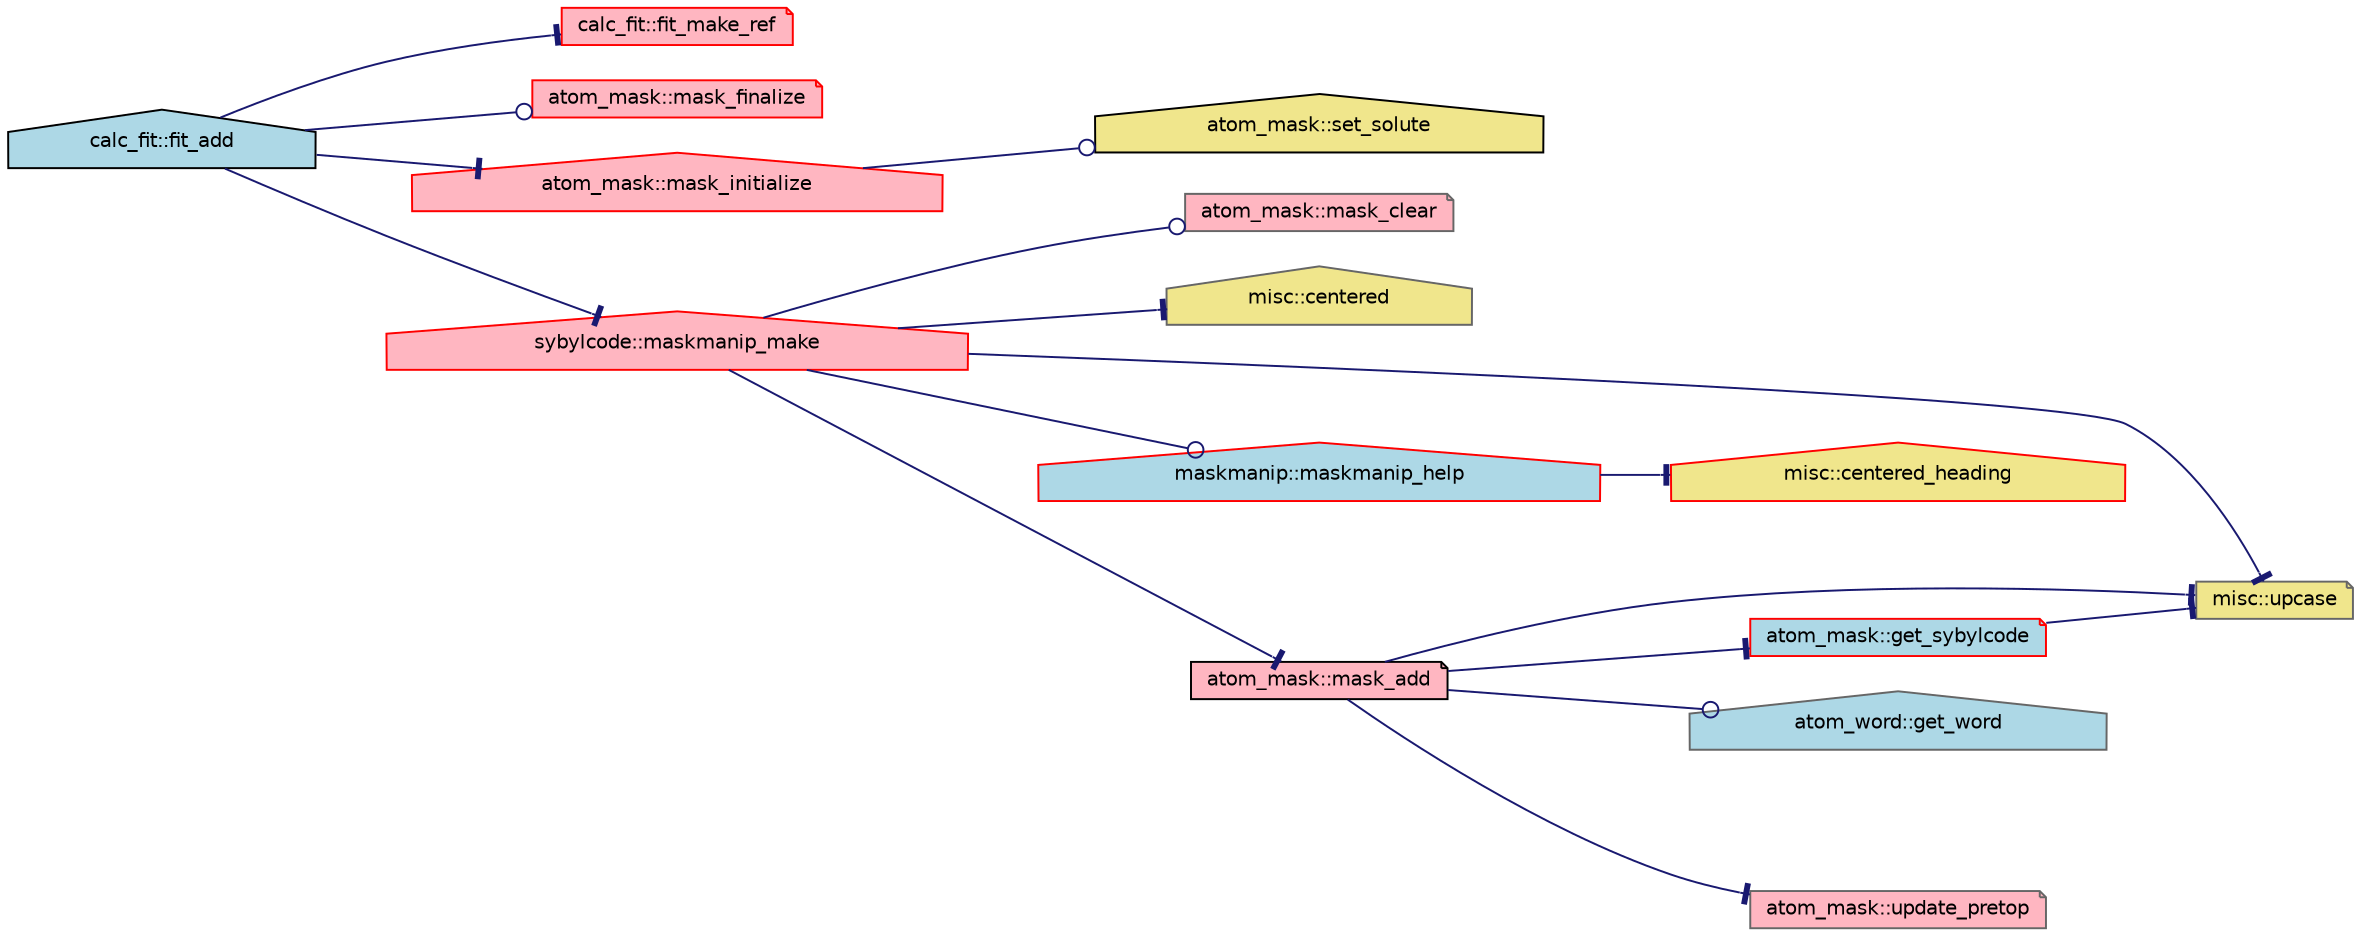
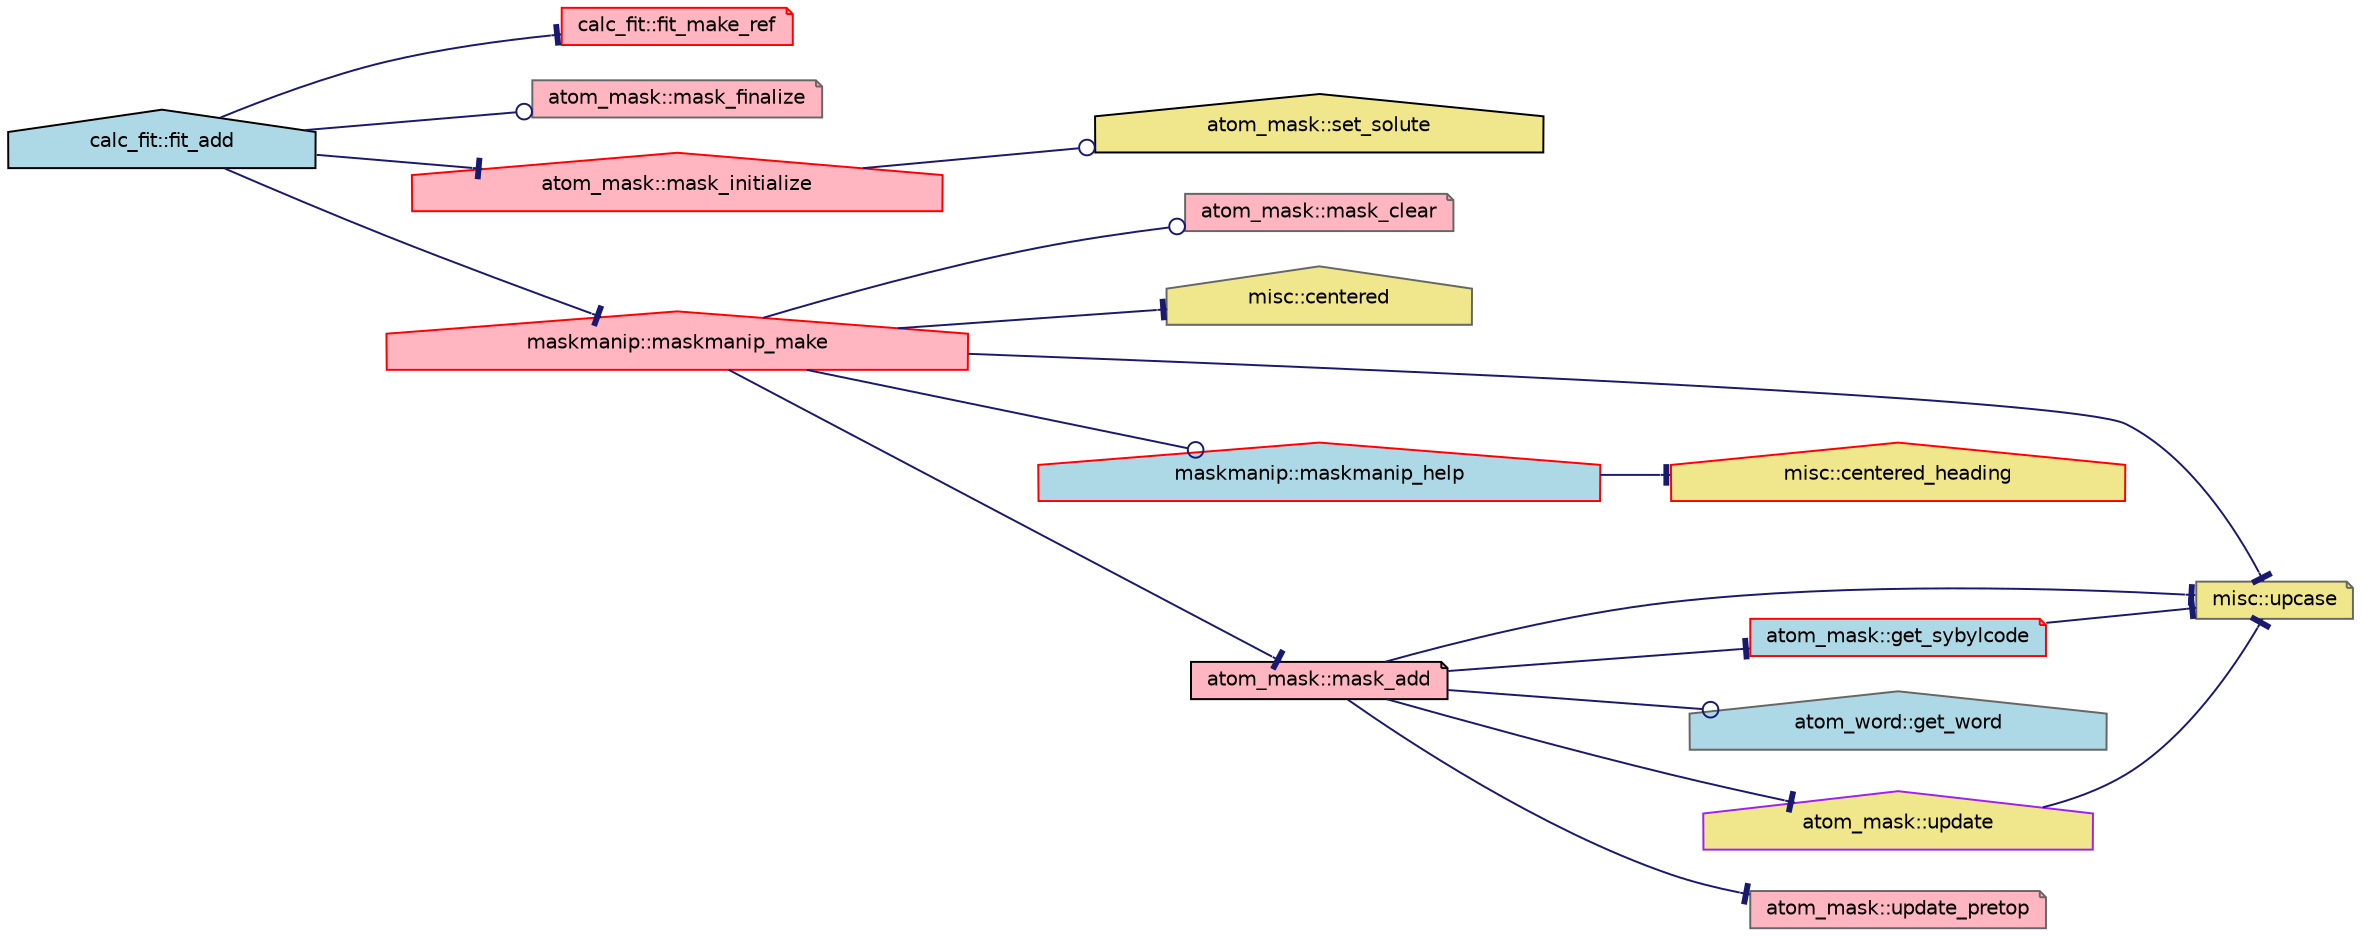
(677, 99) -> (677, 99)
(677, 344) -> (677, 344)
none -> (1898, 823)
